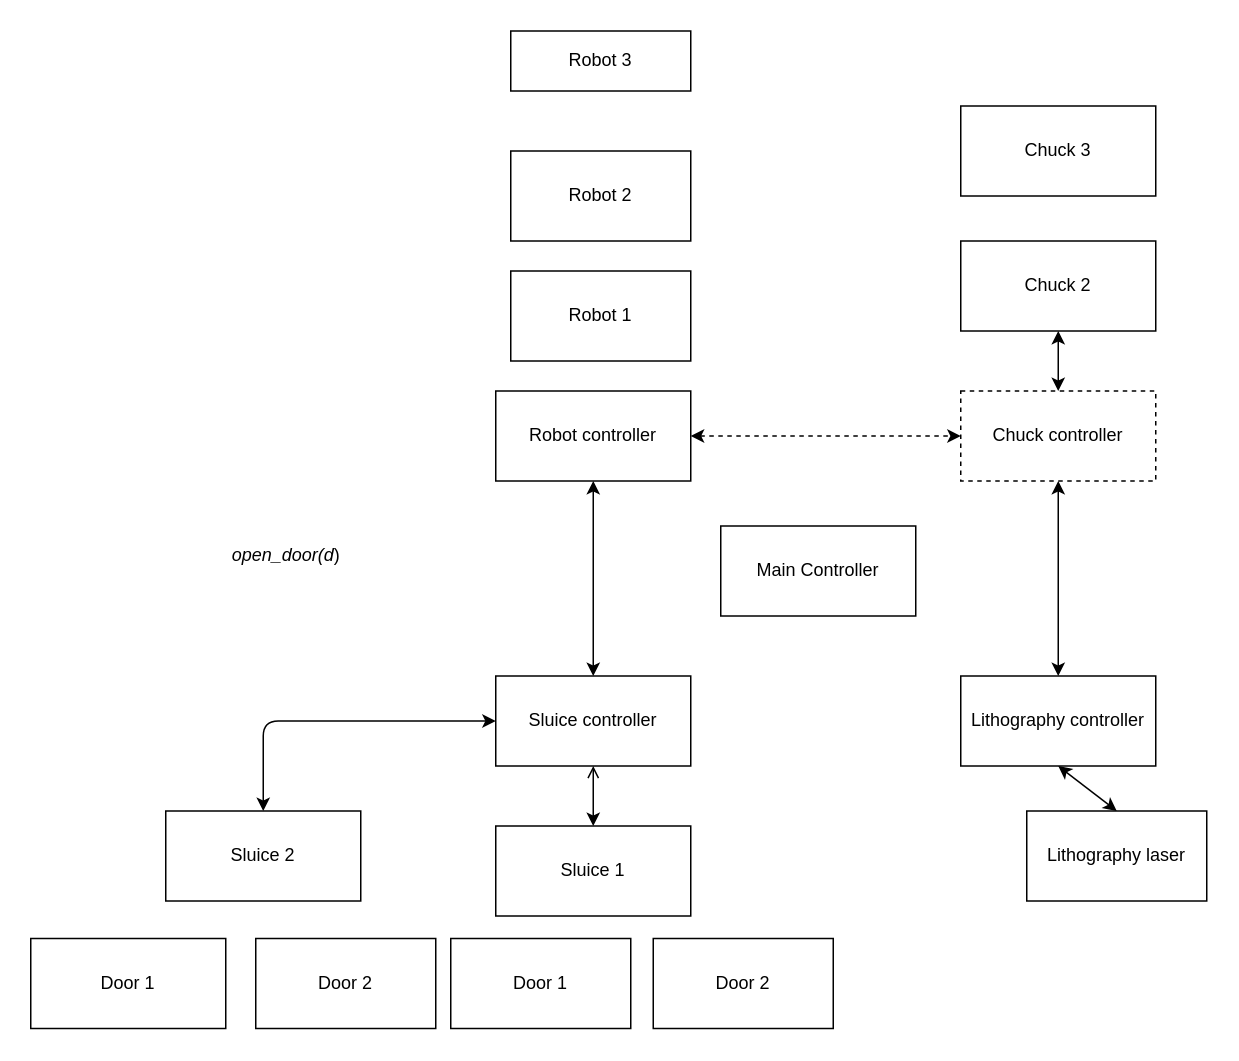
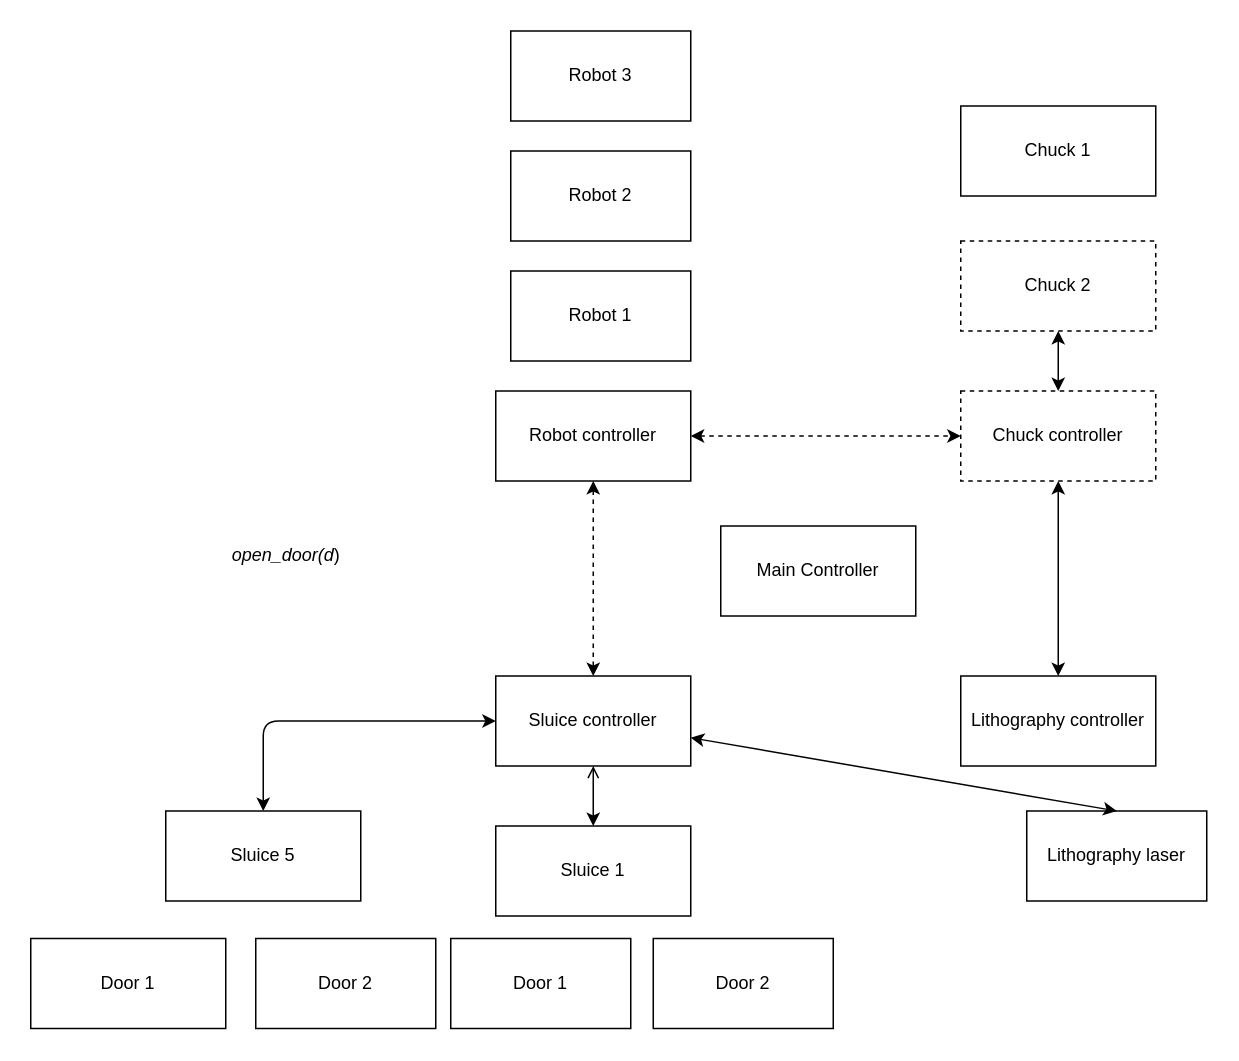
(601, 61) -> (601, 76)
(1058, 151) -> (1058, 151)
(1058, 286) -> (1058, 286)
(593, 578) -> (593, 578)
(1088, 788) -> (904, 774)
(263, 856) -> (263, 856)
